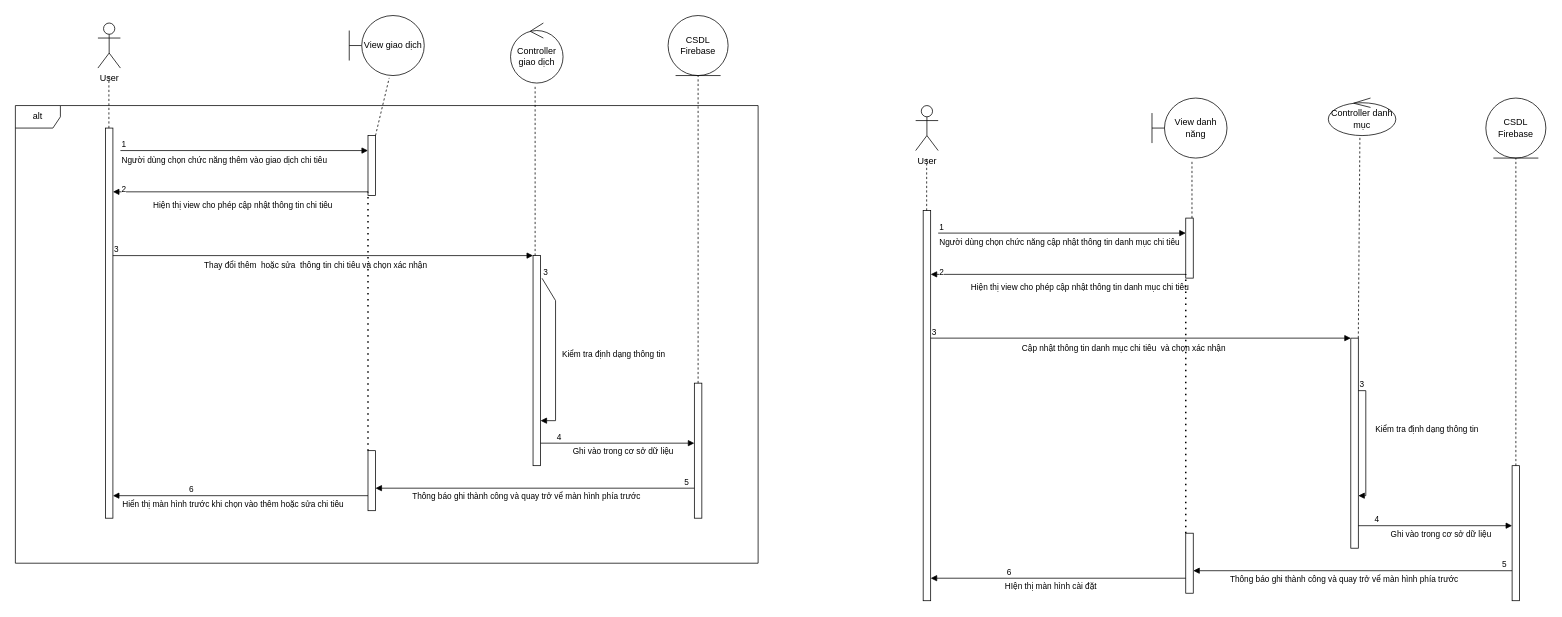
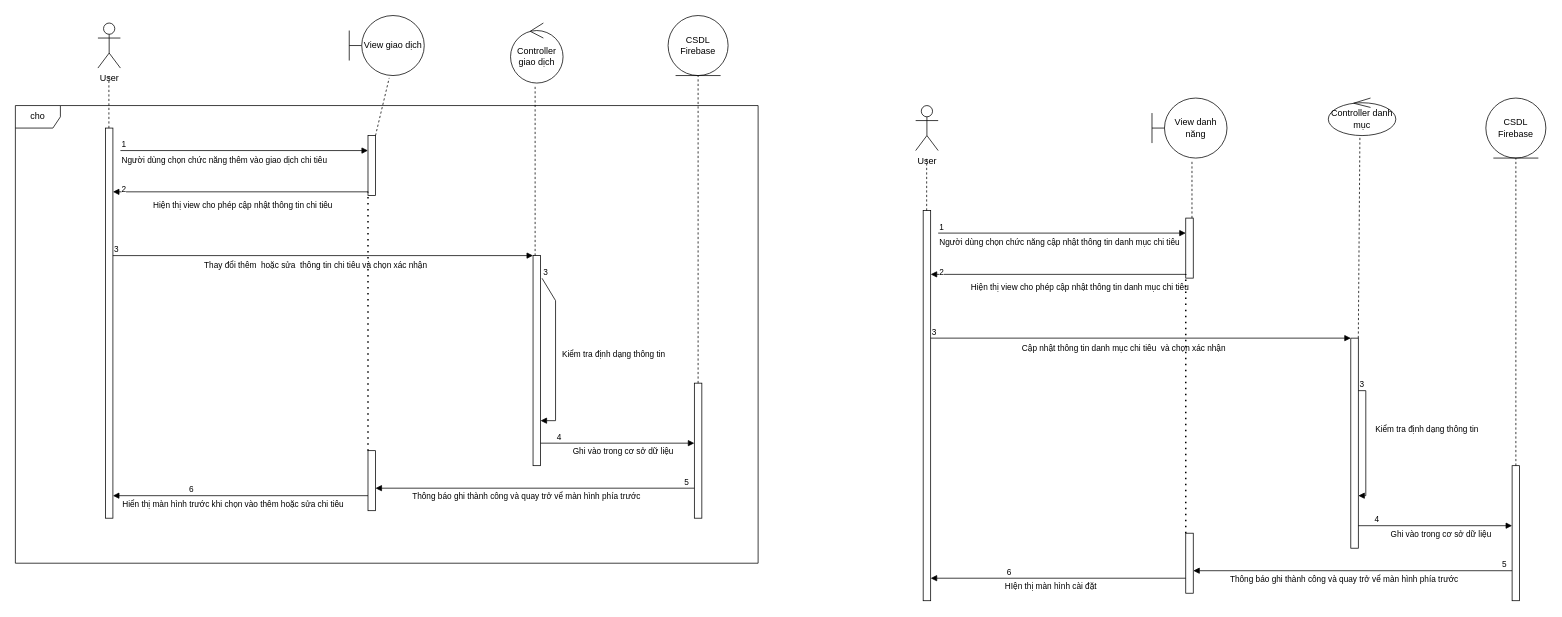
(38, 117) -> (38, 117)
